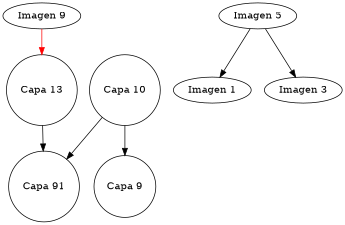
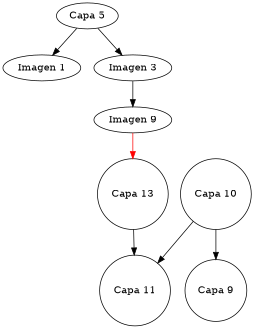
(258, 16) -> (87, 16)
none -> (133, 90)
(44, 187) -> (135, 291)
